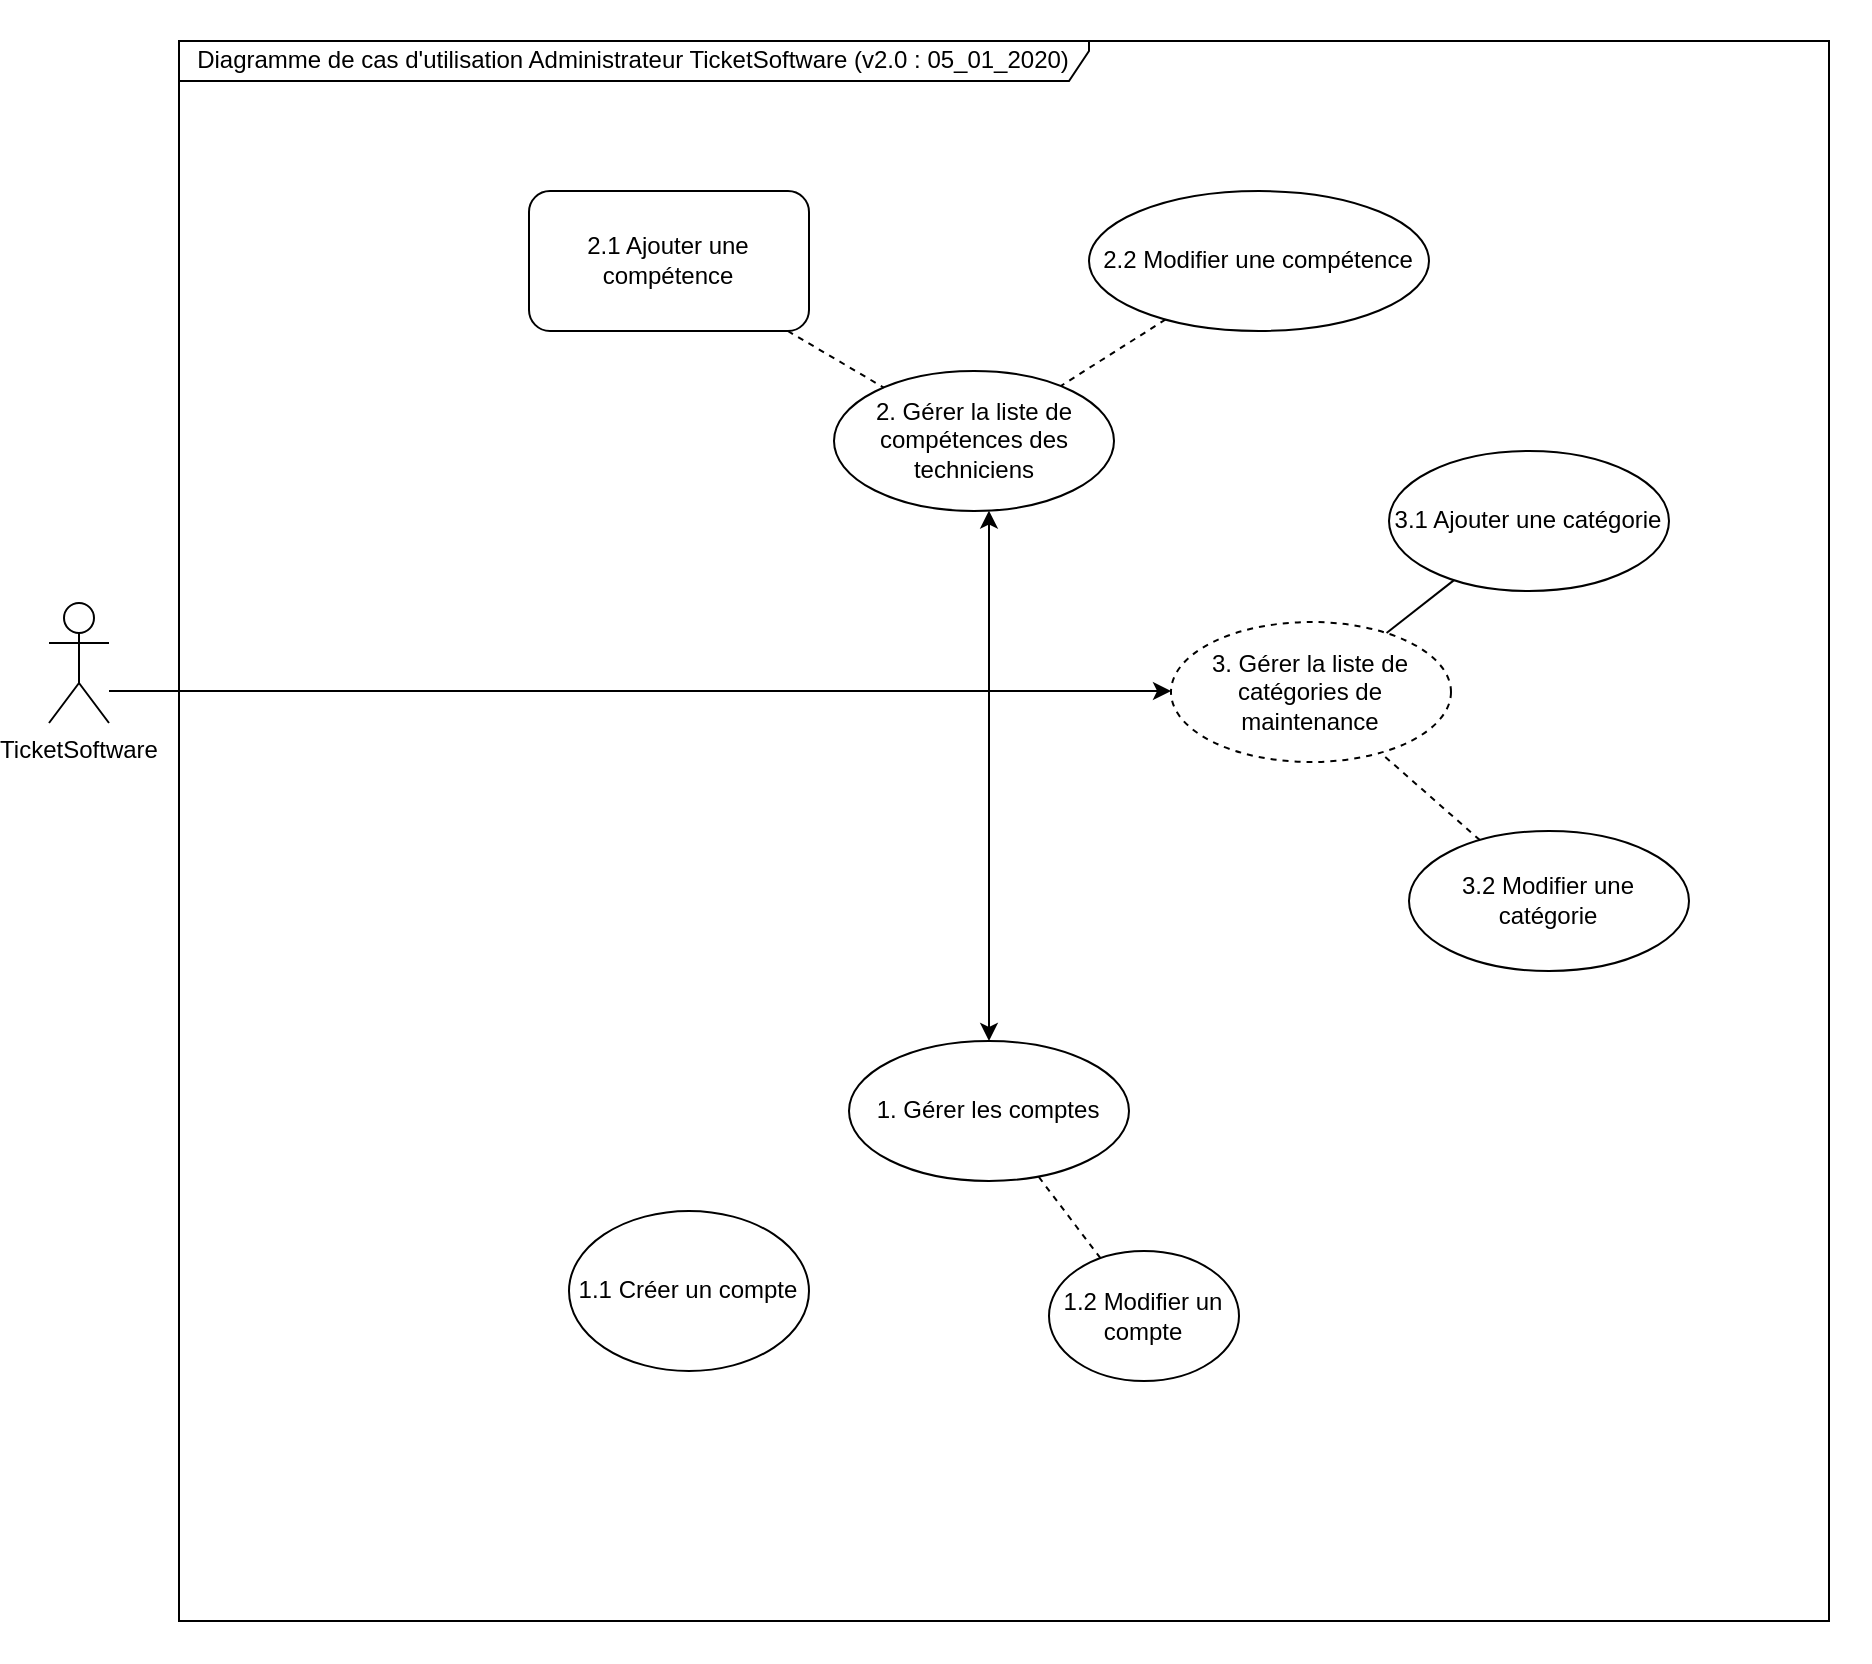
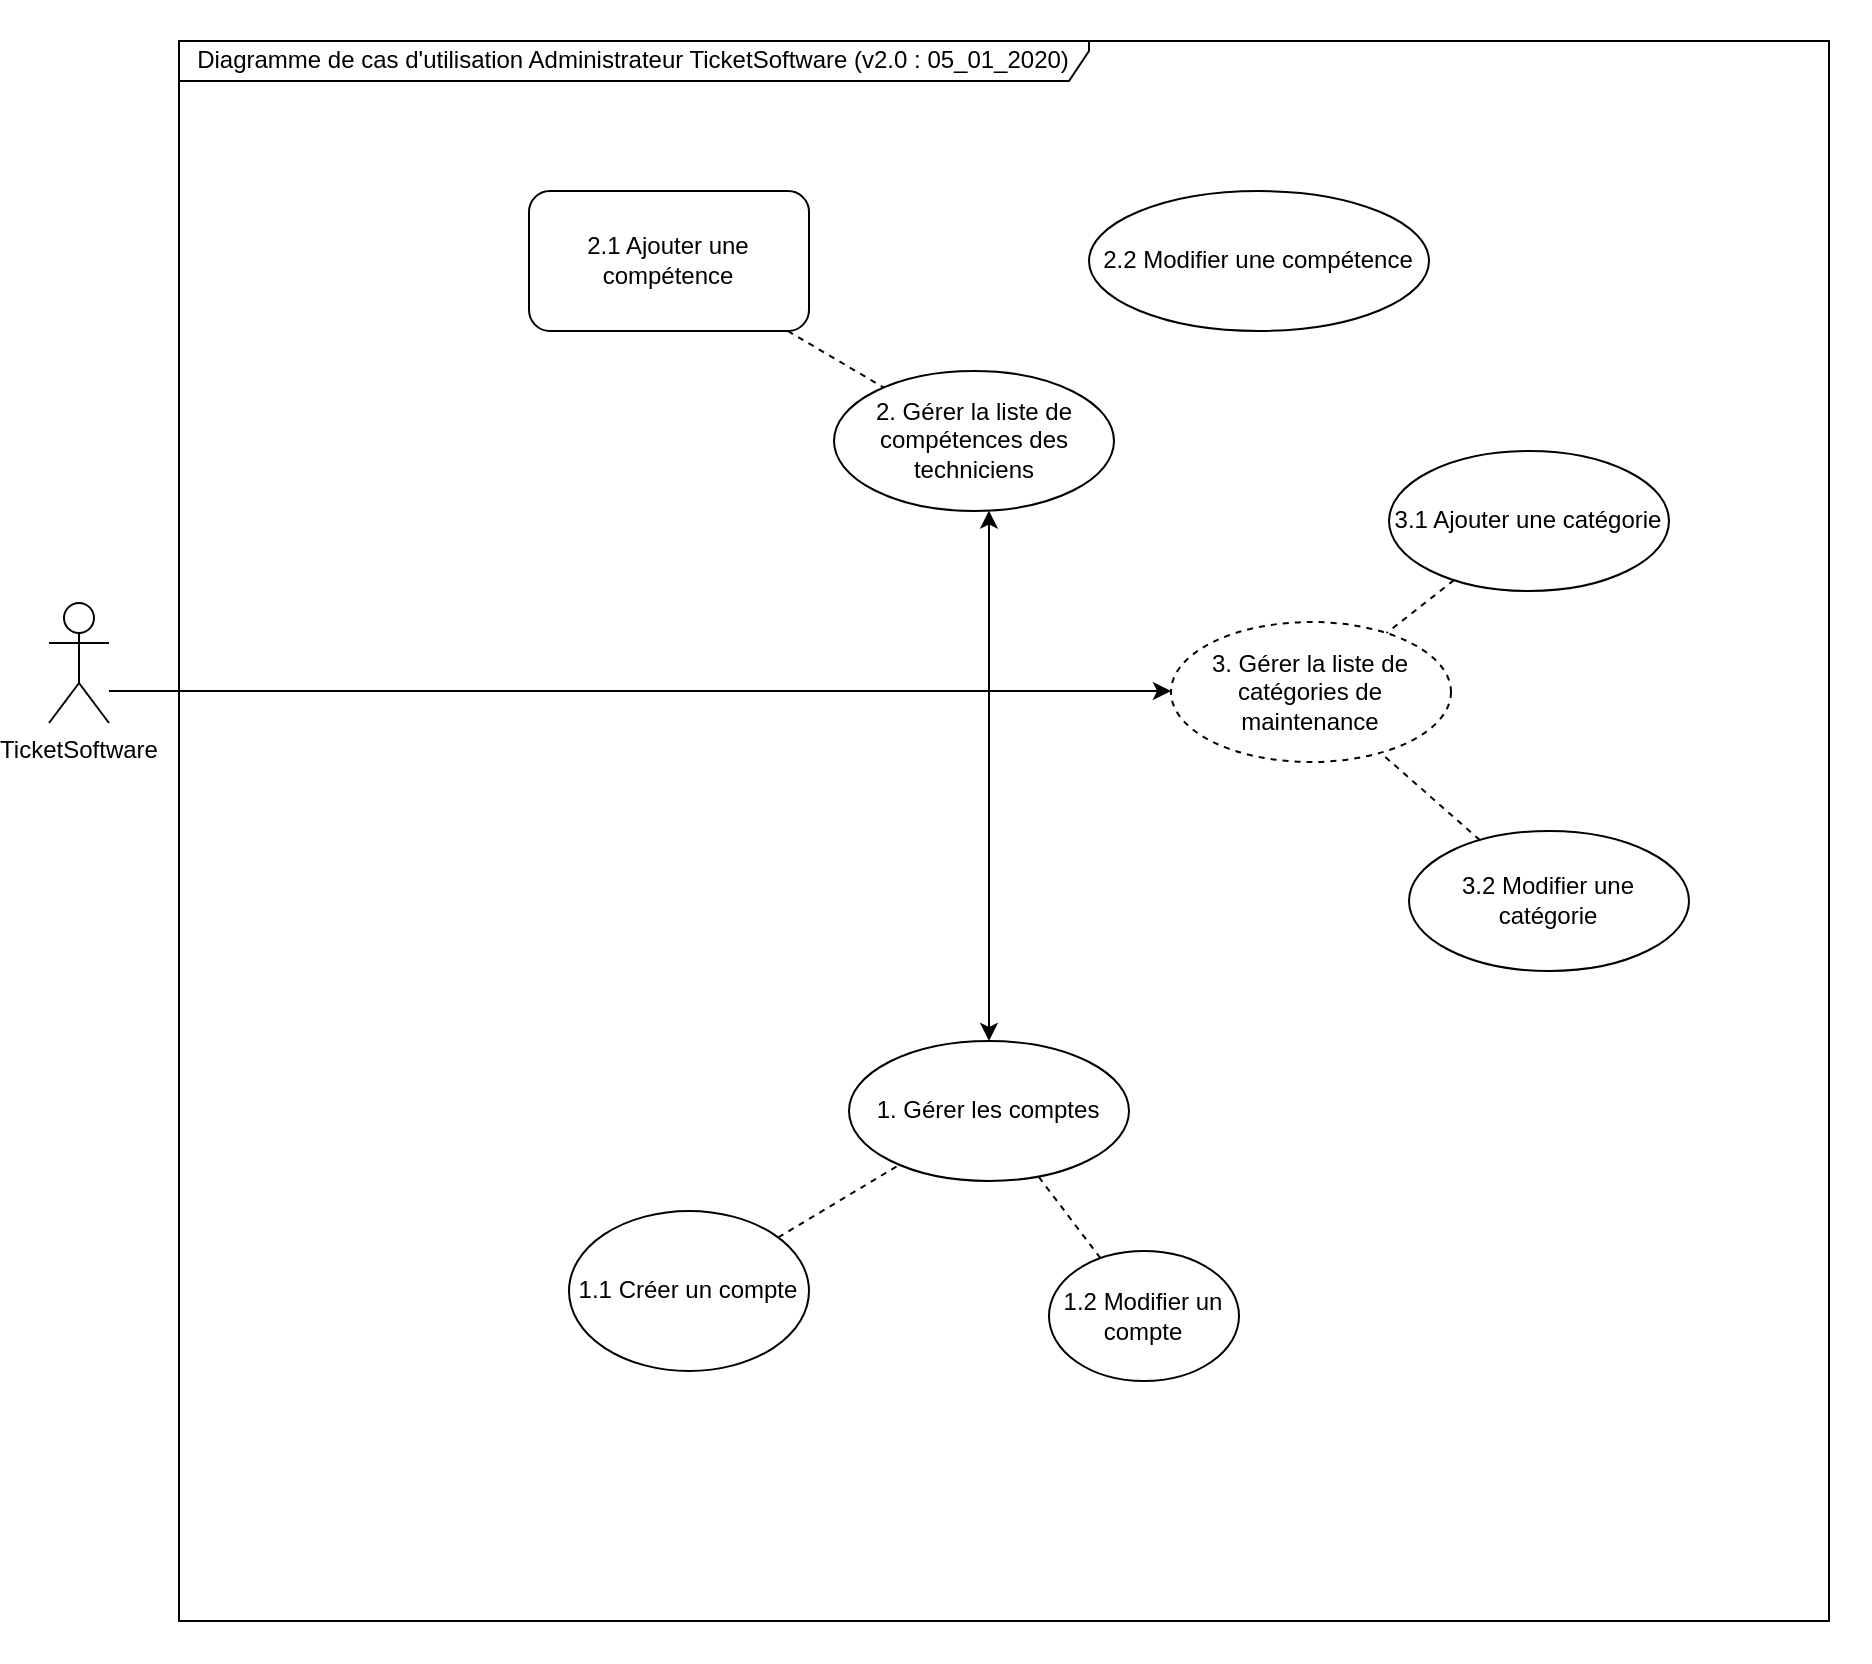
(1113, 353) -> none
(1419, 608) -> (1419, 608)
none -> (838, 1202)
